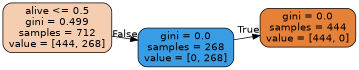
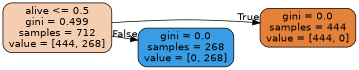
(243, 38) -> (182, 20)
